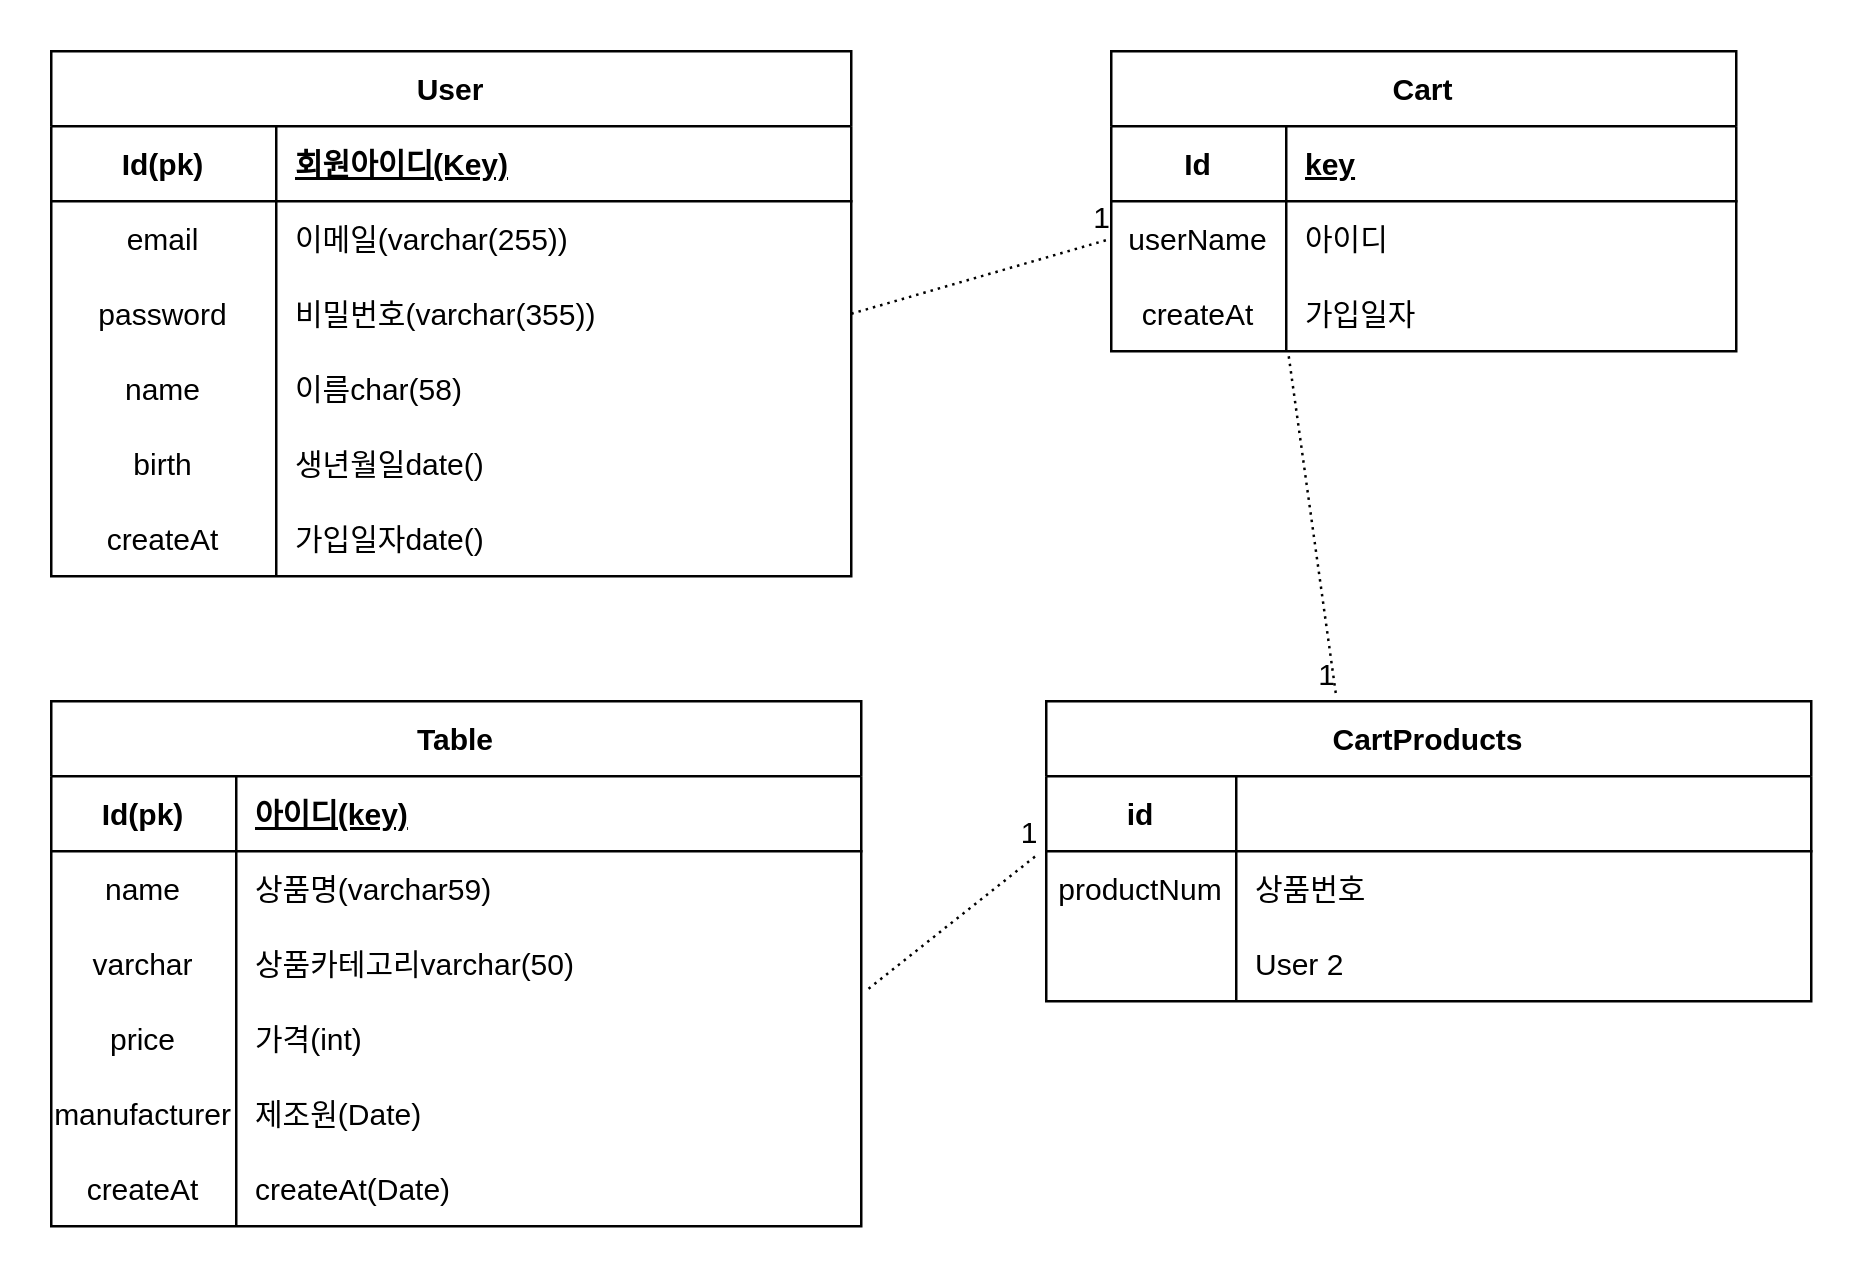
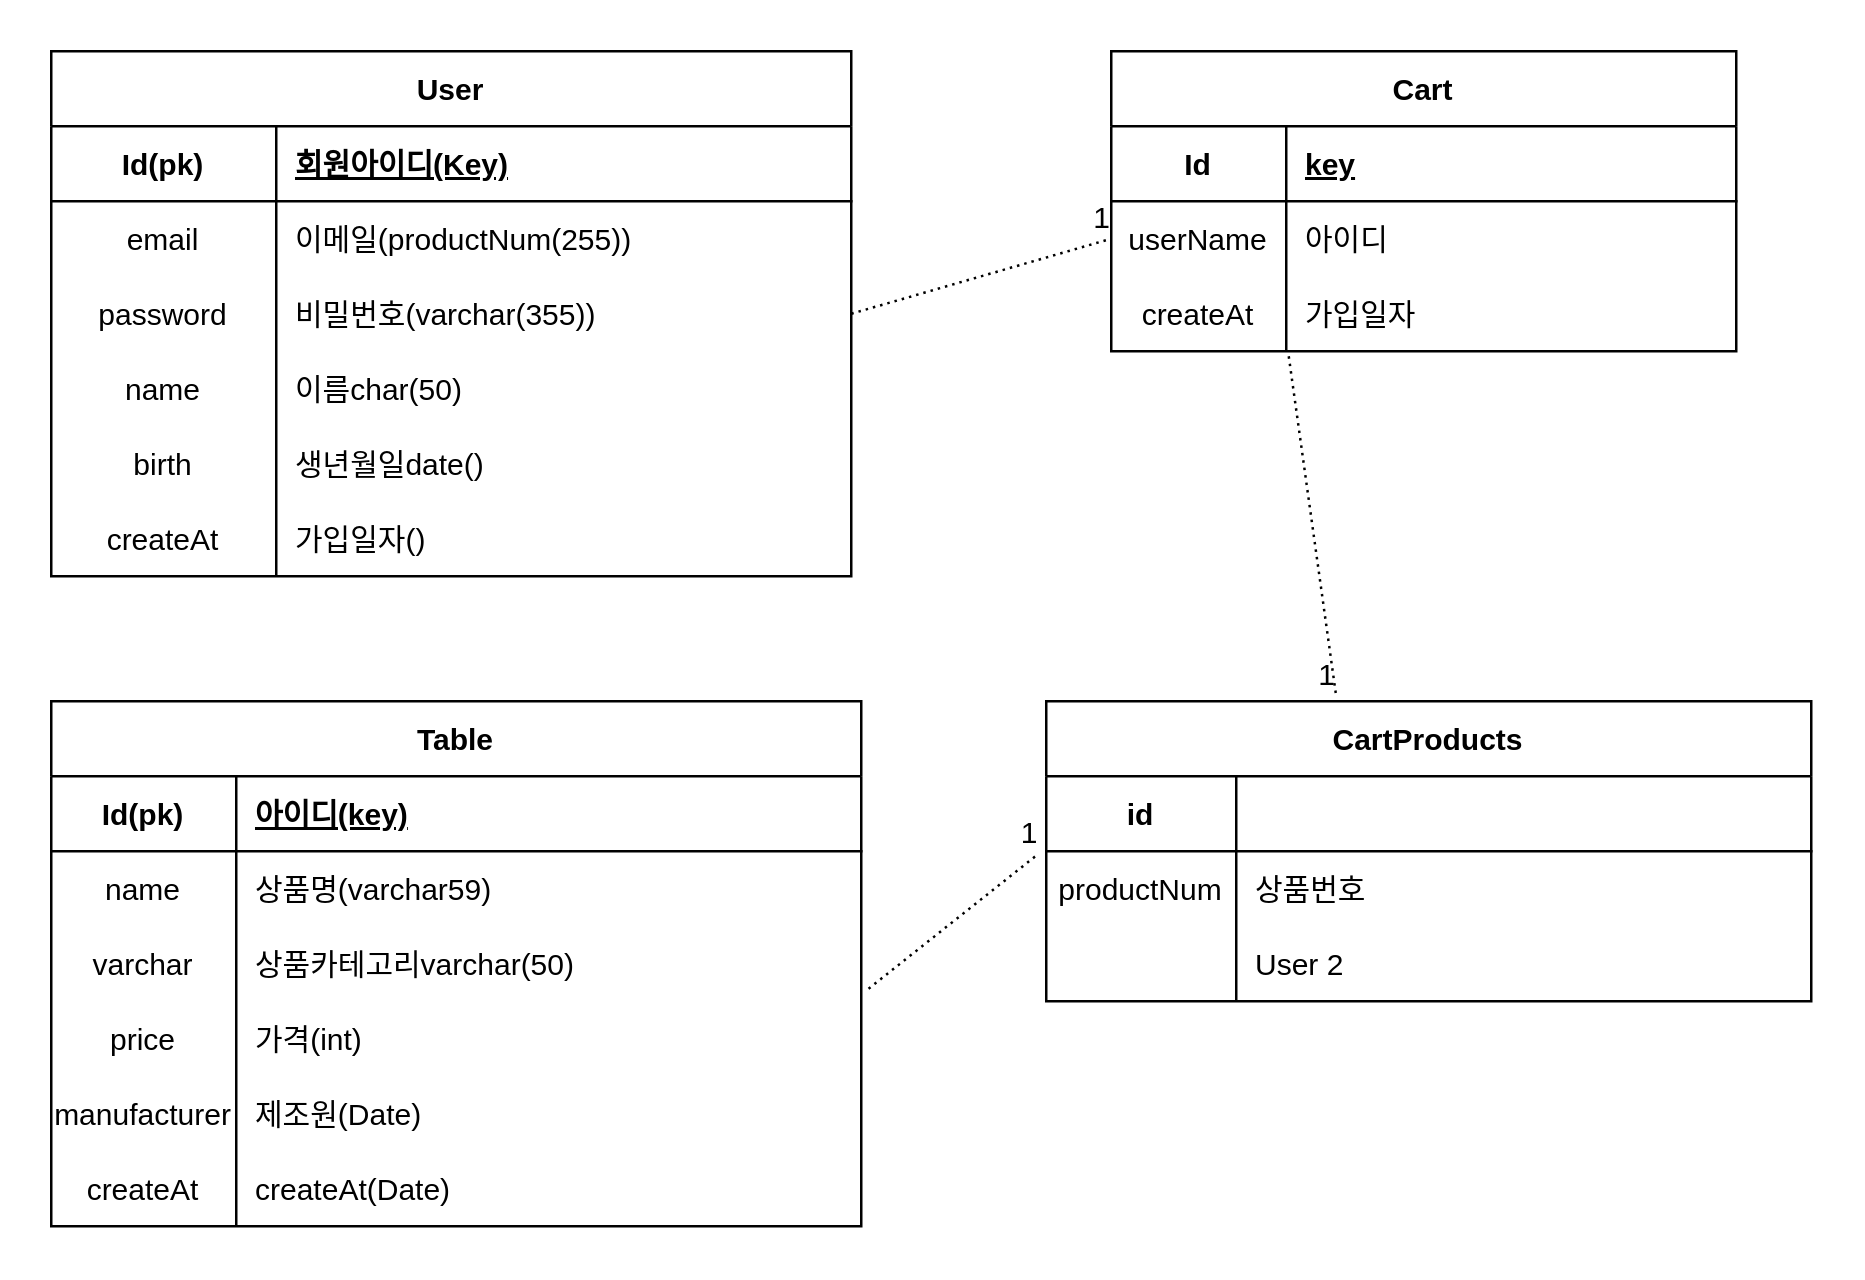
(458, 240) -> (483, 240)
(392, 390) -> (392, 390)
(405, 540) -> (372, 540)
